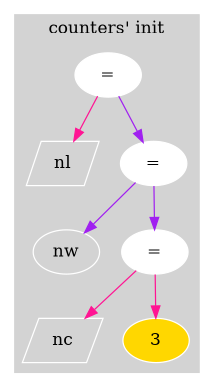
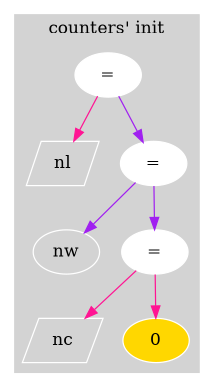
(156, 340) -> (156, 340)
